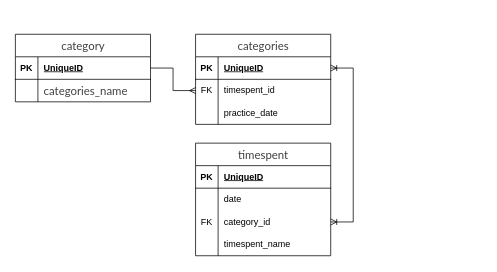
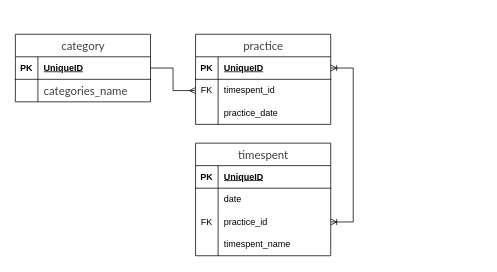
(263, 45) -> (263, 45)
(250, 222) -> (249, 222)
